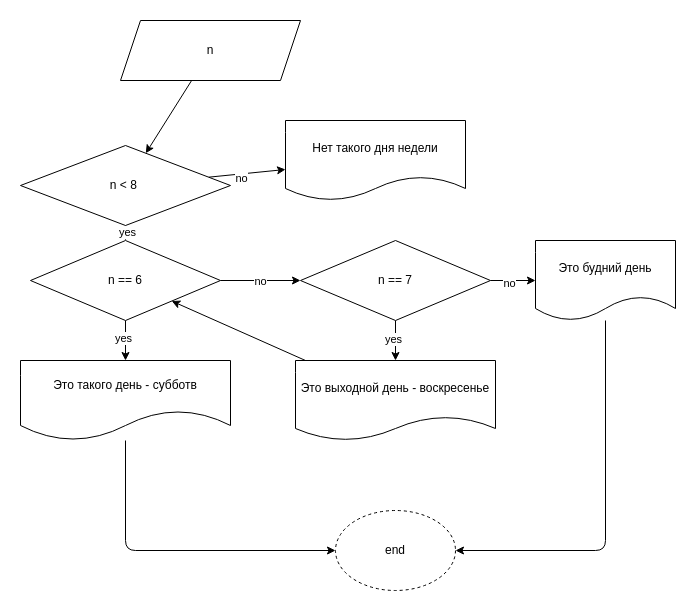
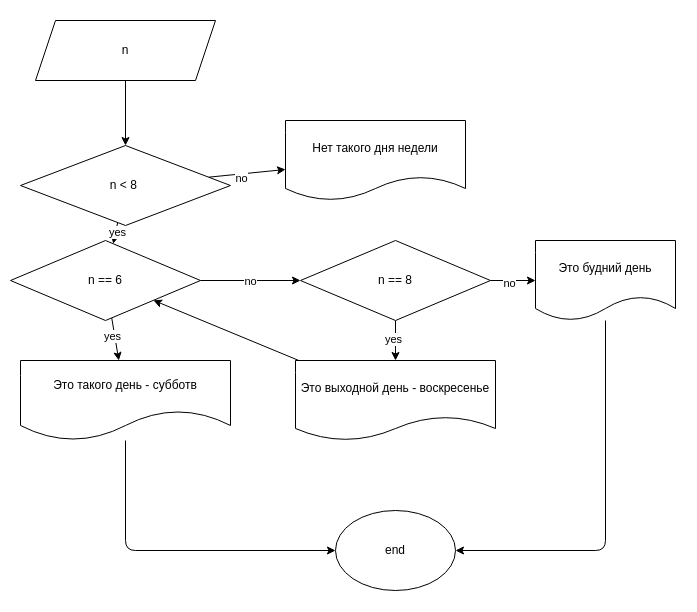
(211, 51) -> (126, 51)
(126, 281) -> (106, 281)
(396, 281) -> (396, 281)
(396, 551) -> (396, 551)
